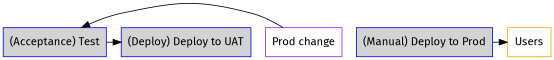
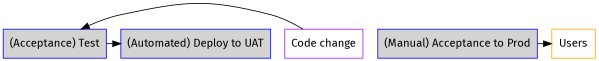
(186, 42) -> (196, 44)
(304, 42) -> (324, 44)
(425, 42) -> (458, 44)
